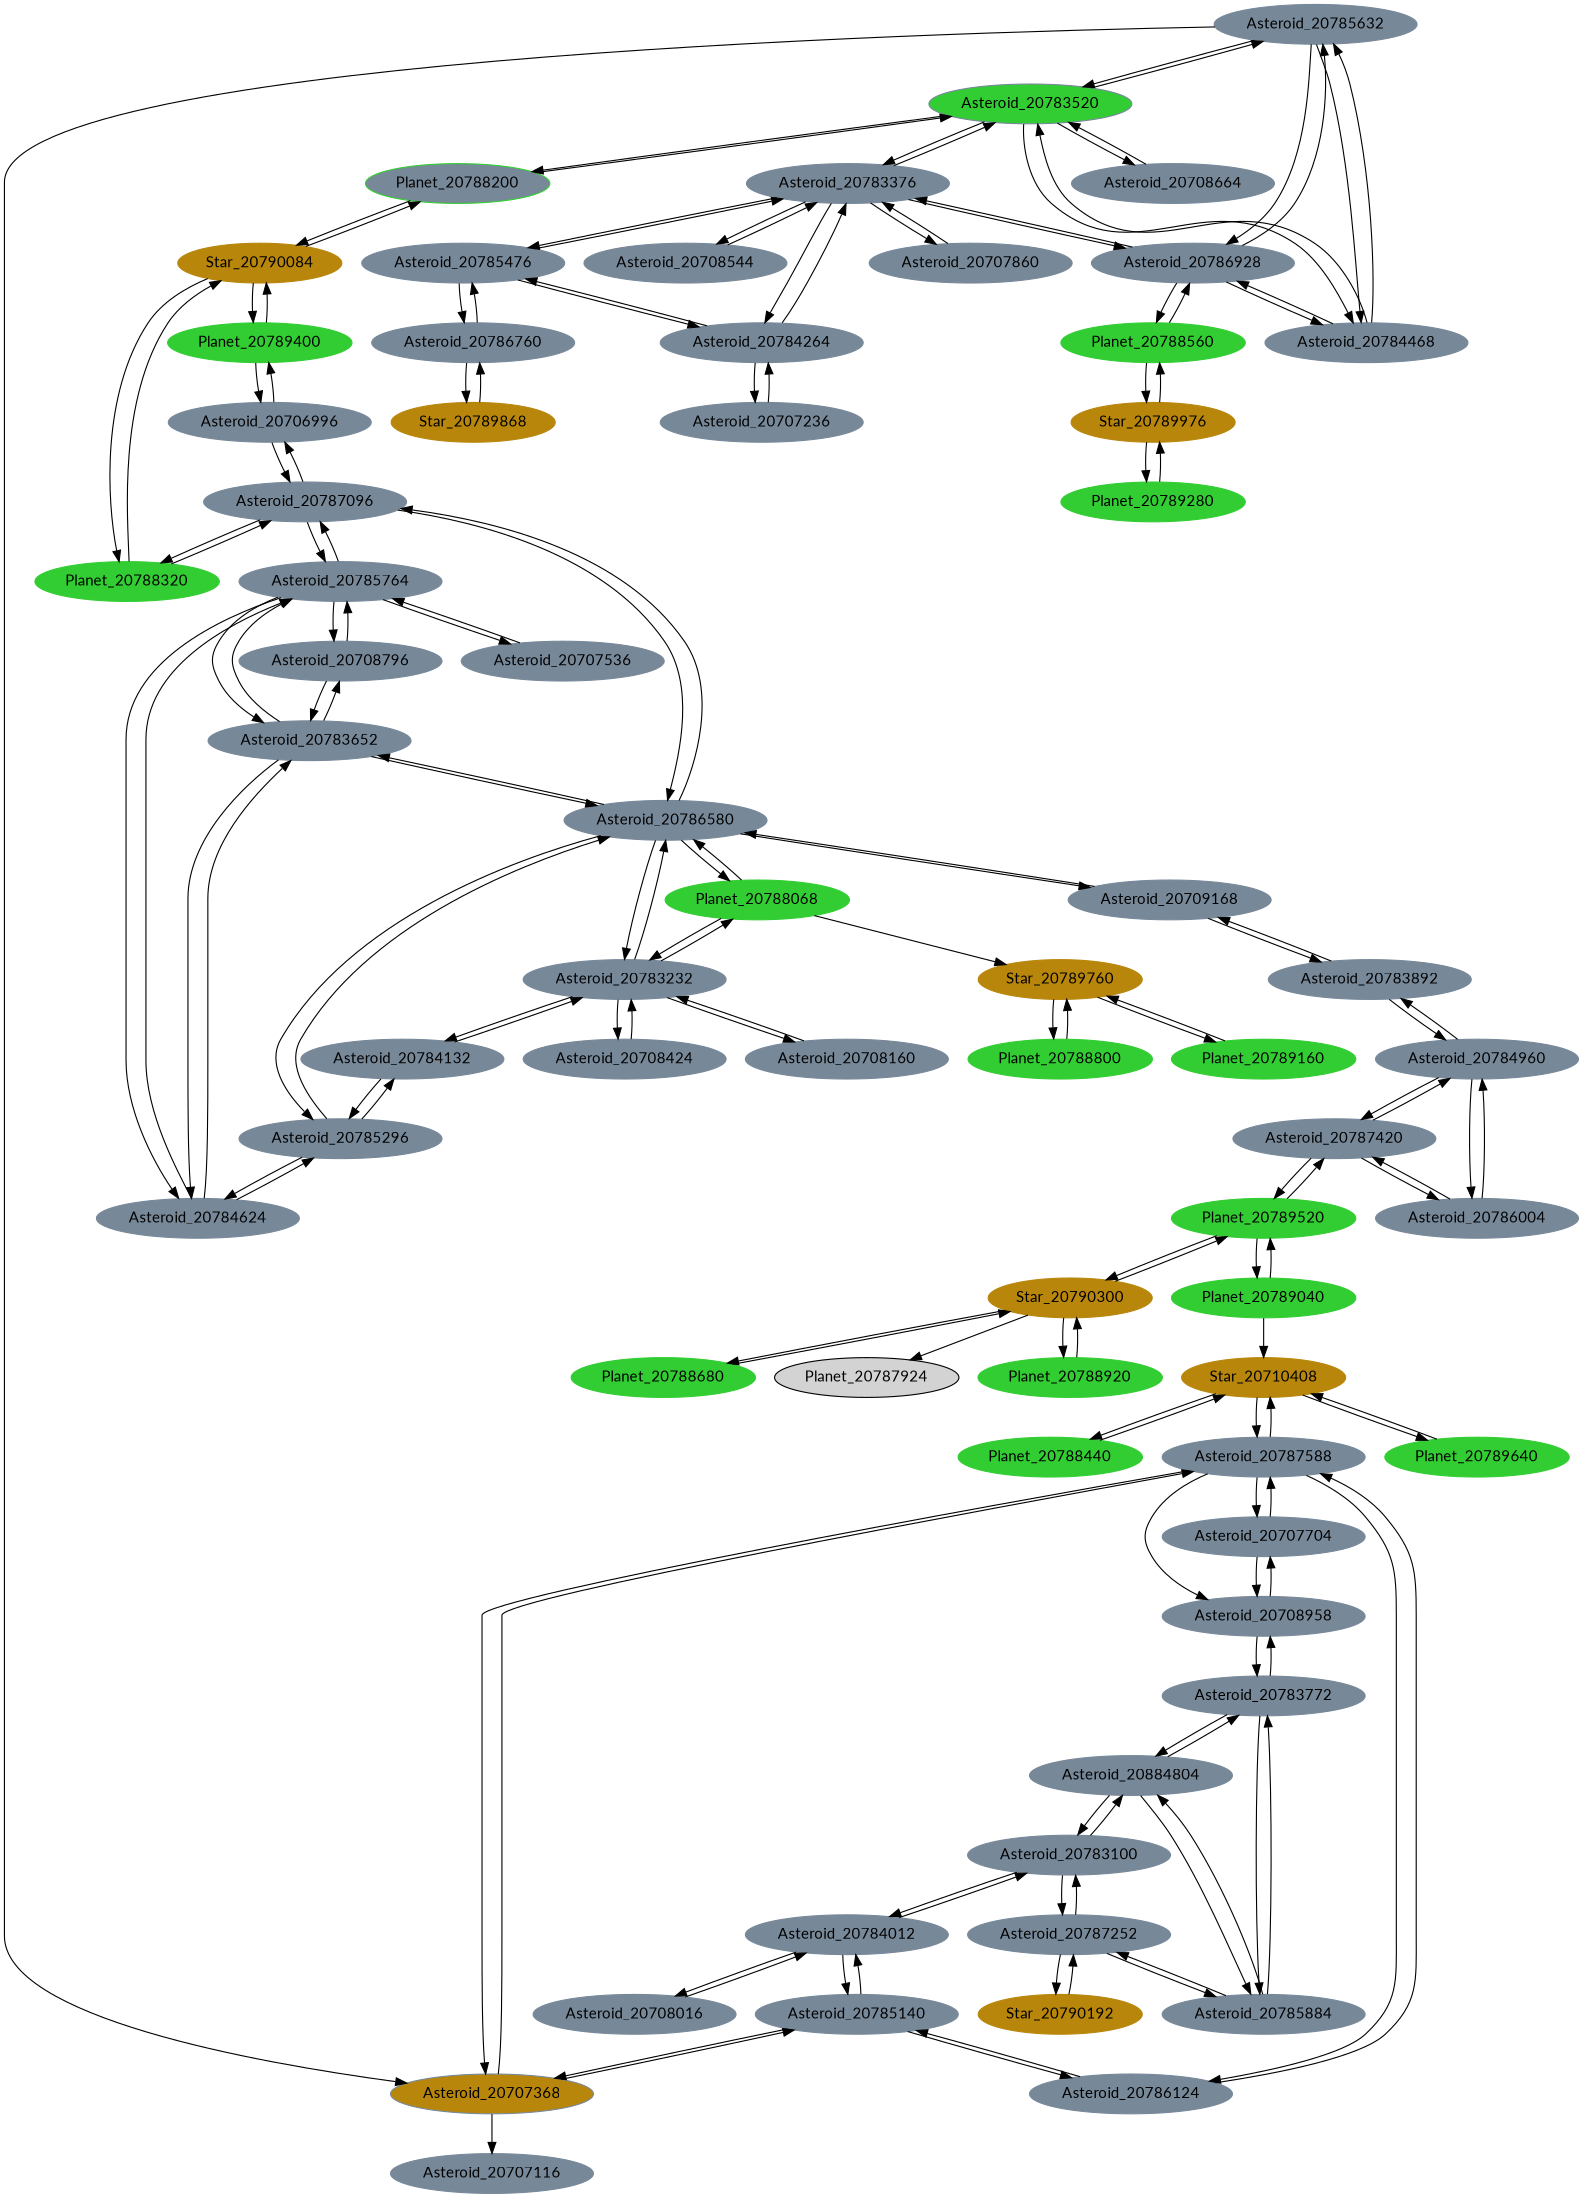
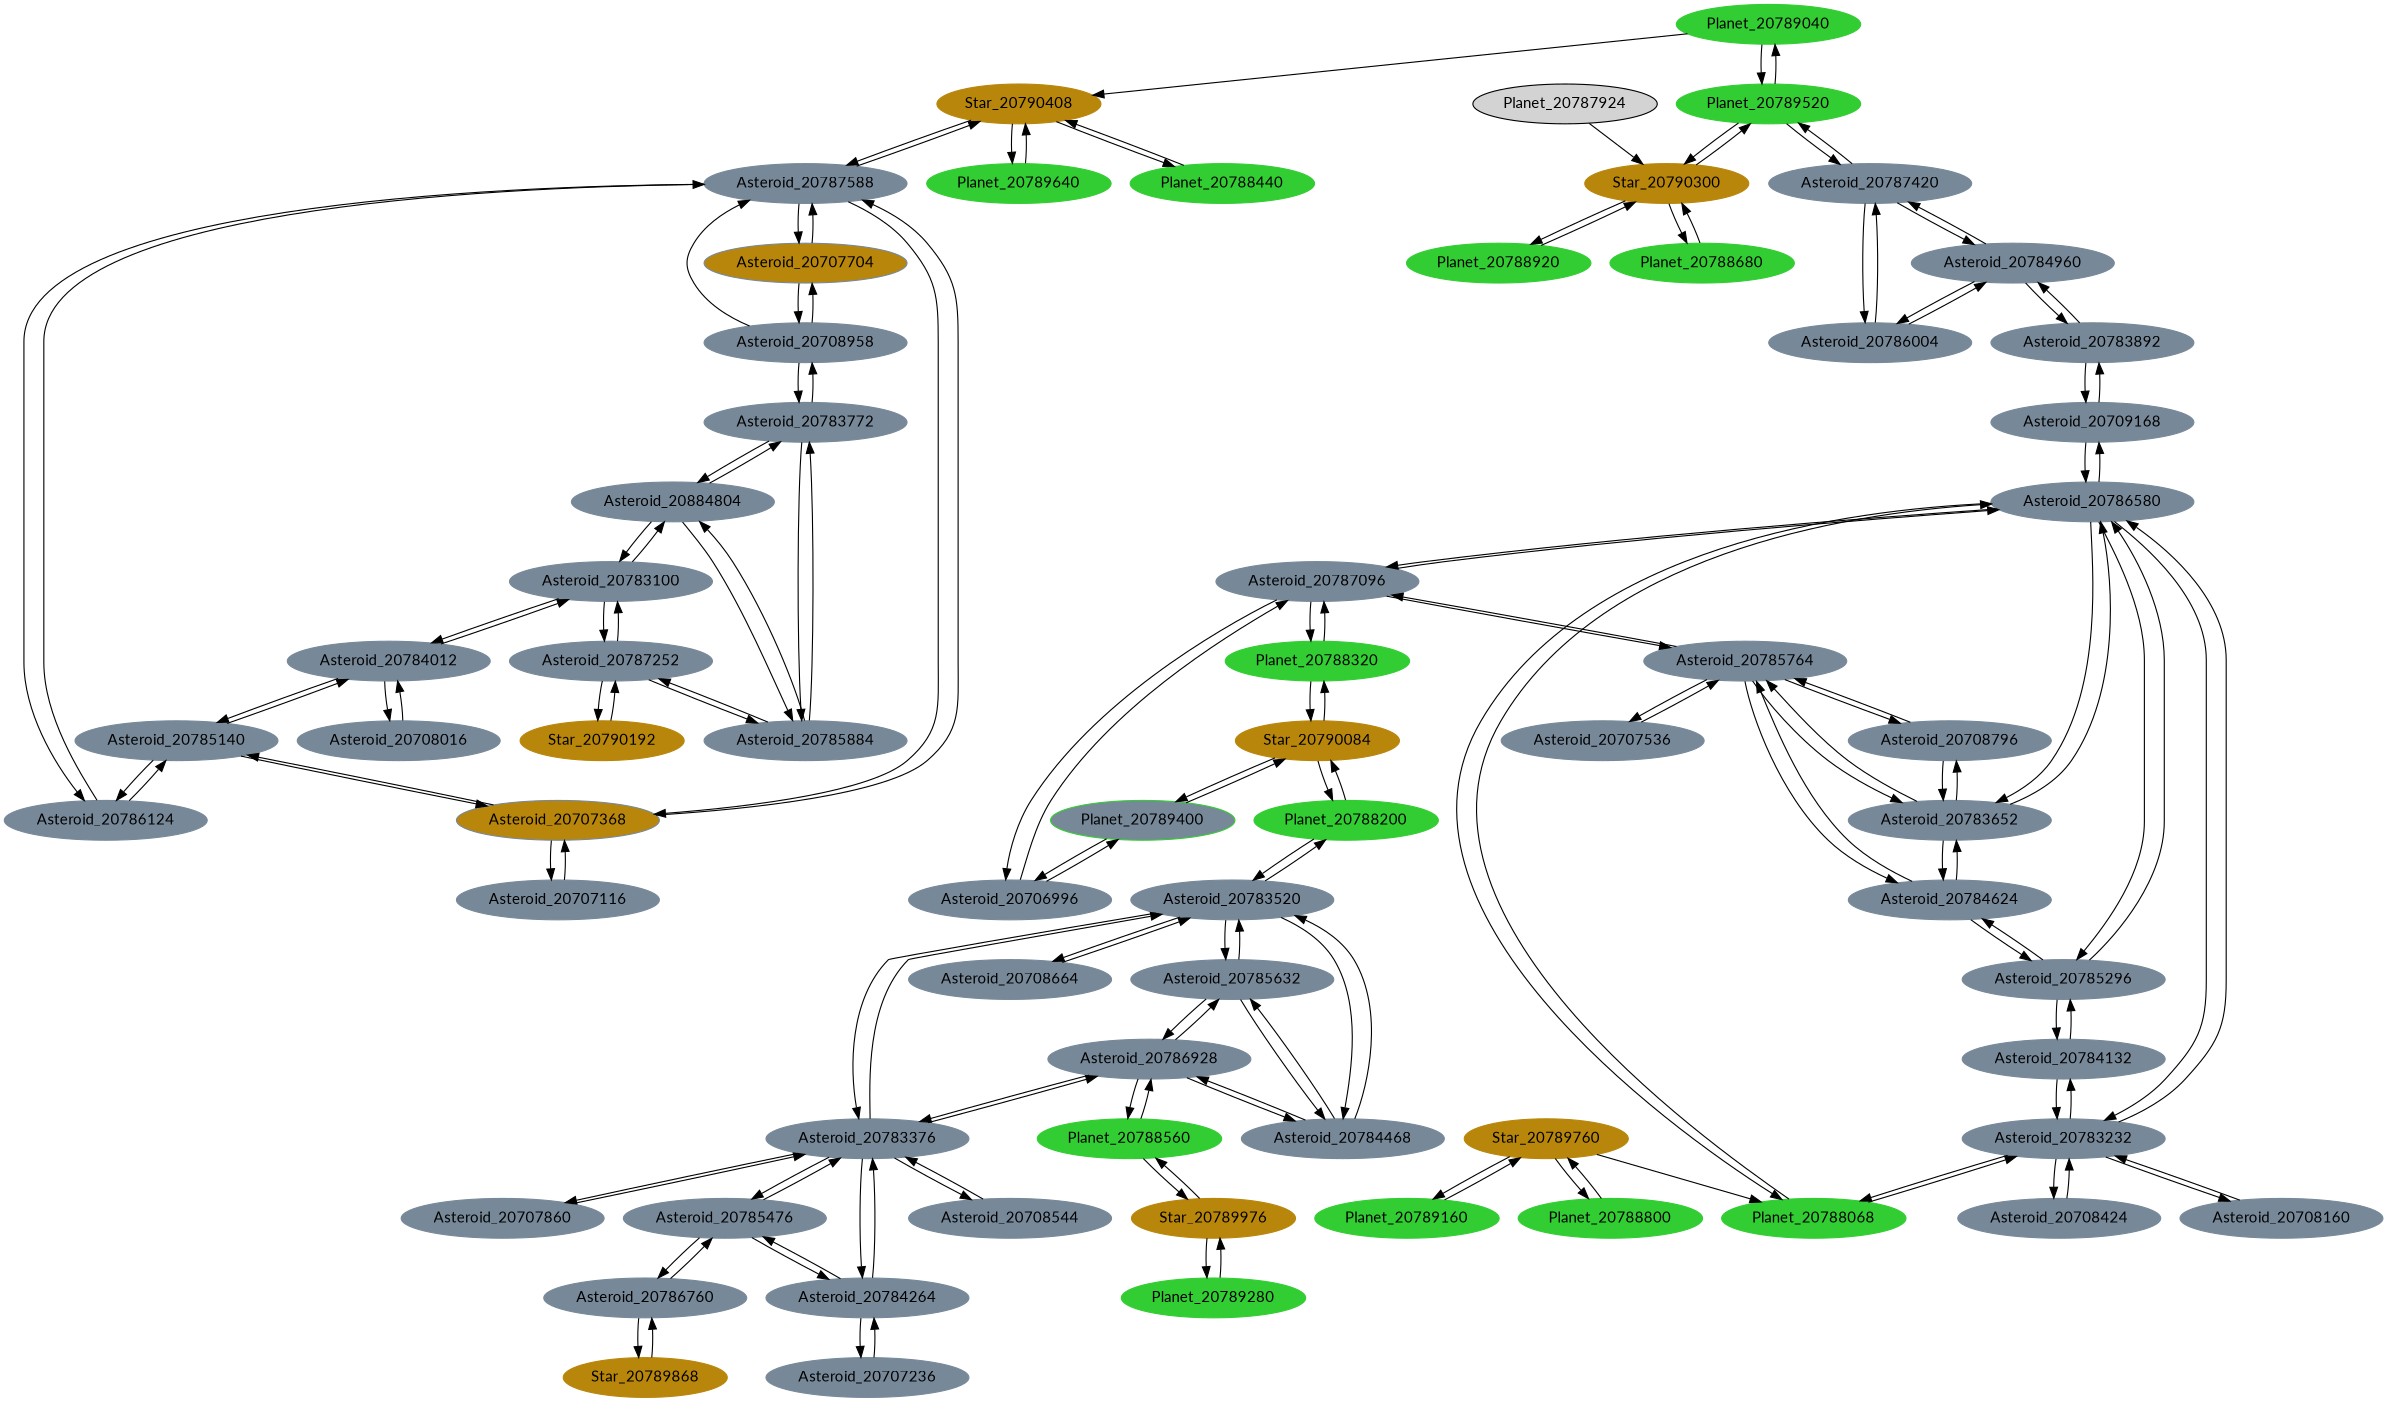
(1030, 104) -> (1232, 900)
(458, 184) -> (1346, 820)
(260, 343) -> (1143, 820)
(4, 657) -> (565, 866)
(905, 939) -> (1674, 1177)
(974, 1335) -> (1611, 140)
(1264, 1378) -> (1019, 104)
(1146, 1531) -> (688, 269)
(1264, 1537) -> (806, 263)
